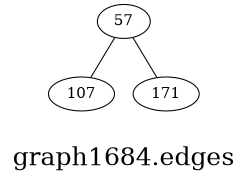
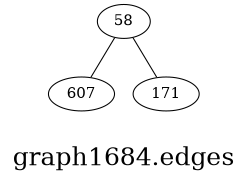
(124, 21) -> (124, 21)
(81, 94) -> (81, 94)
